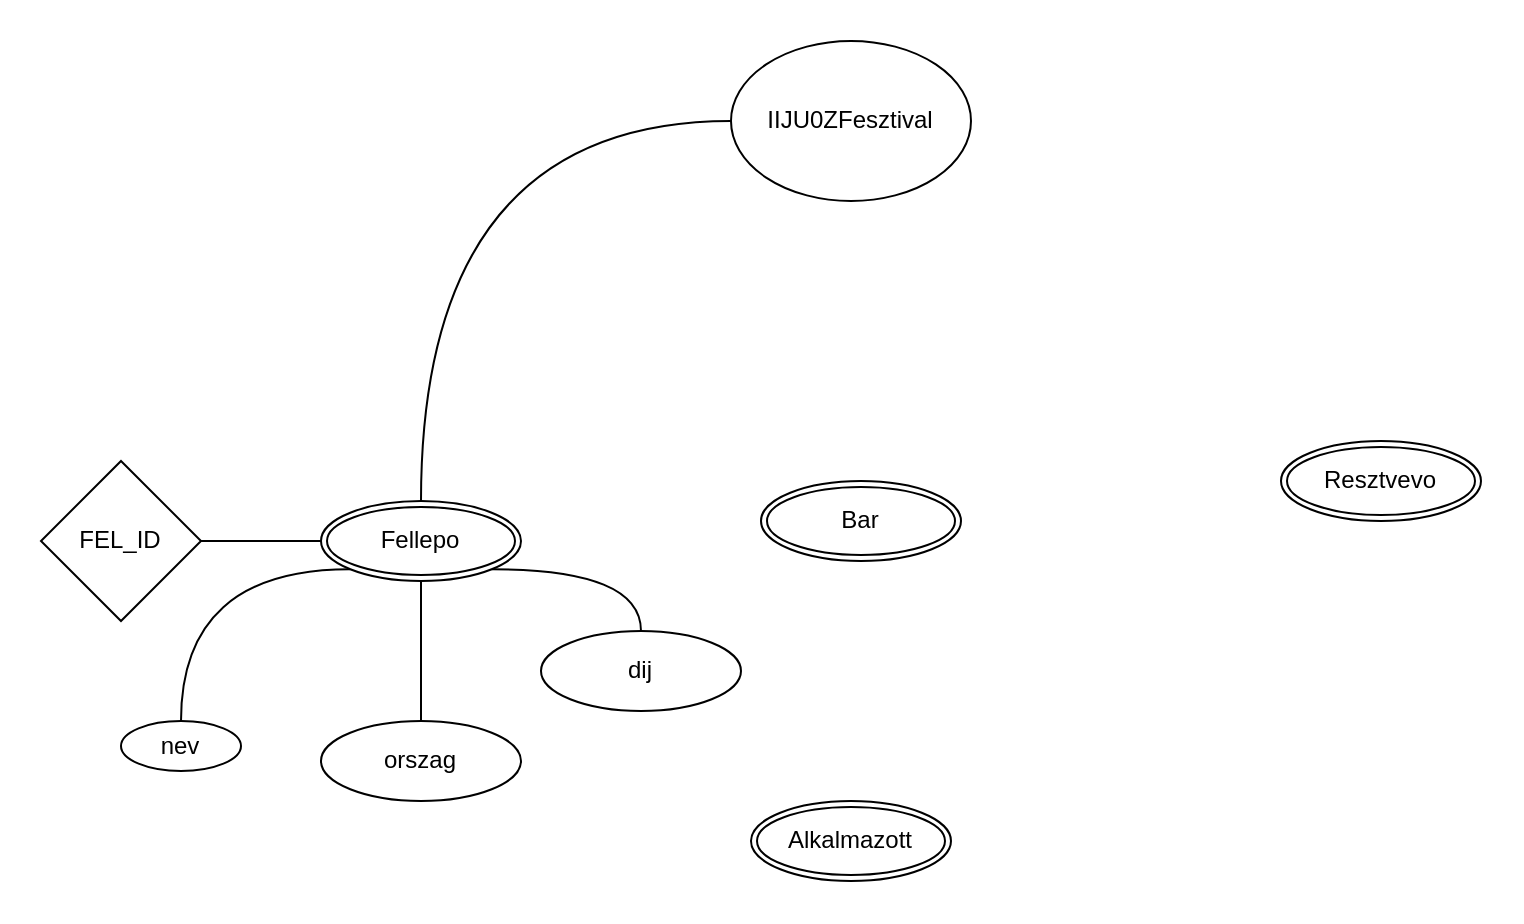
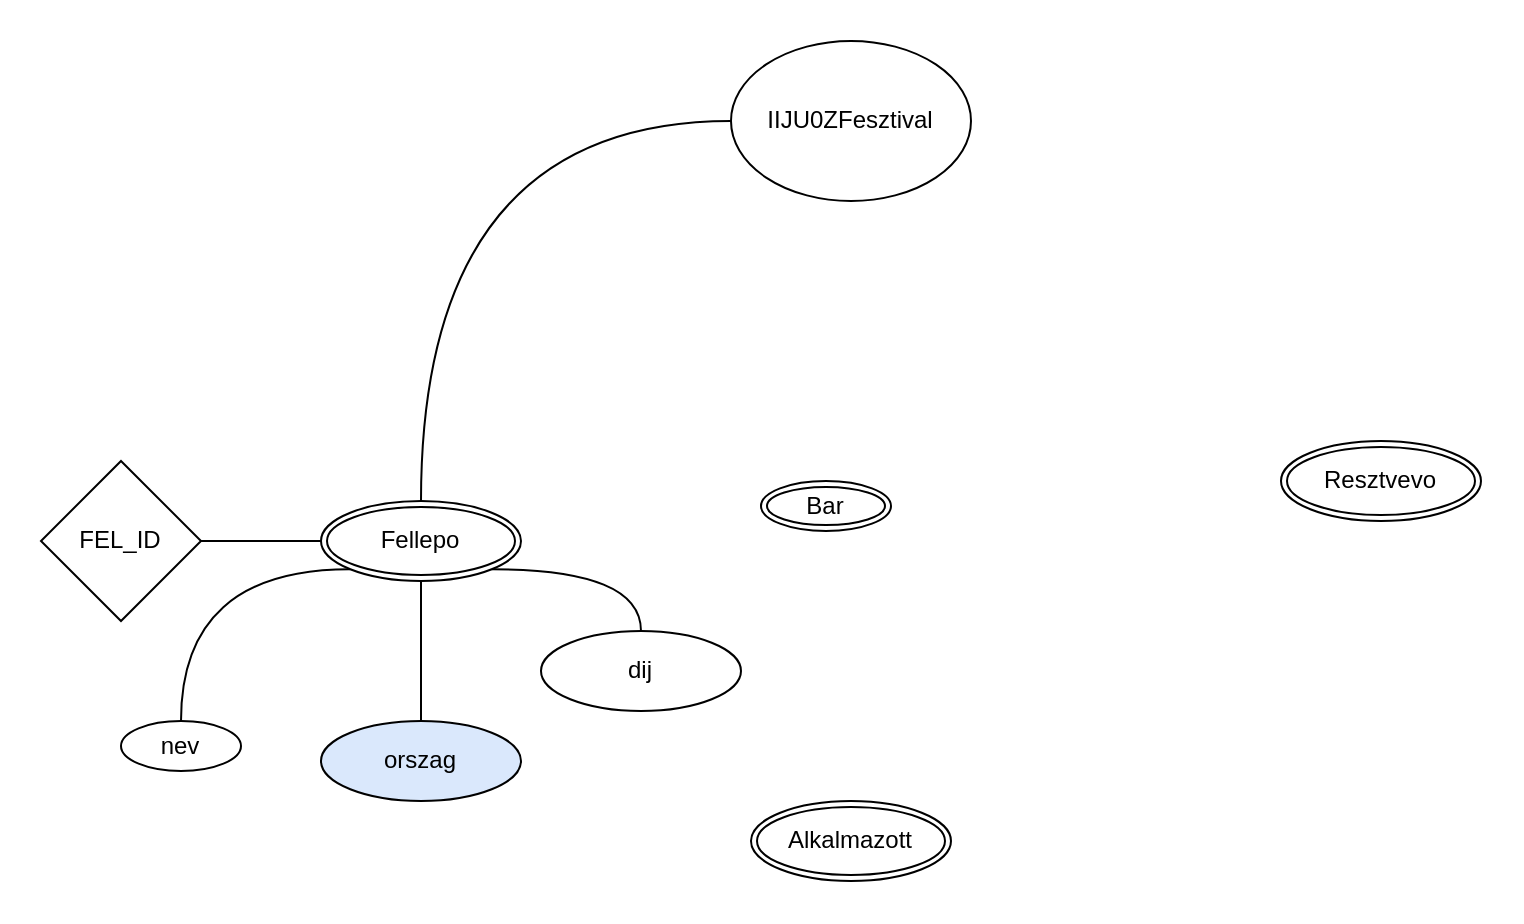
(861, 521) -> (826, 506)
(421, 761) -> (421, 761)
